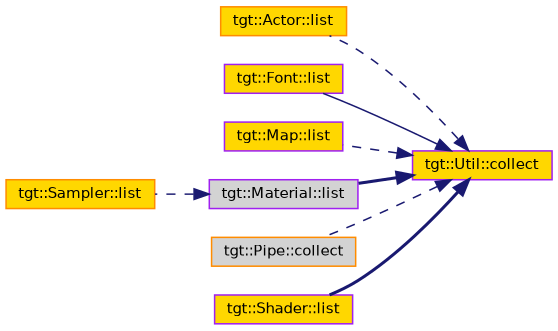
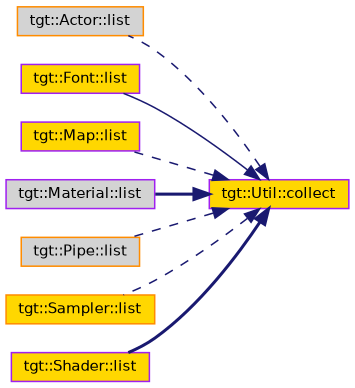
(284, 21) -> (80, 21)
(174, 194) -> (188, 261)
(284, 252) -> (80, 252)
